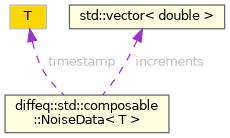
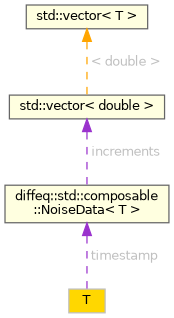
none -> (87, 17)
(43, 71) -> (87, 263)
